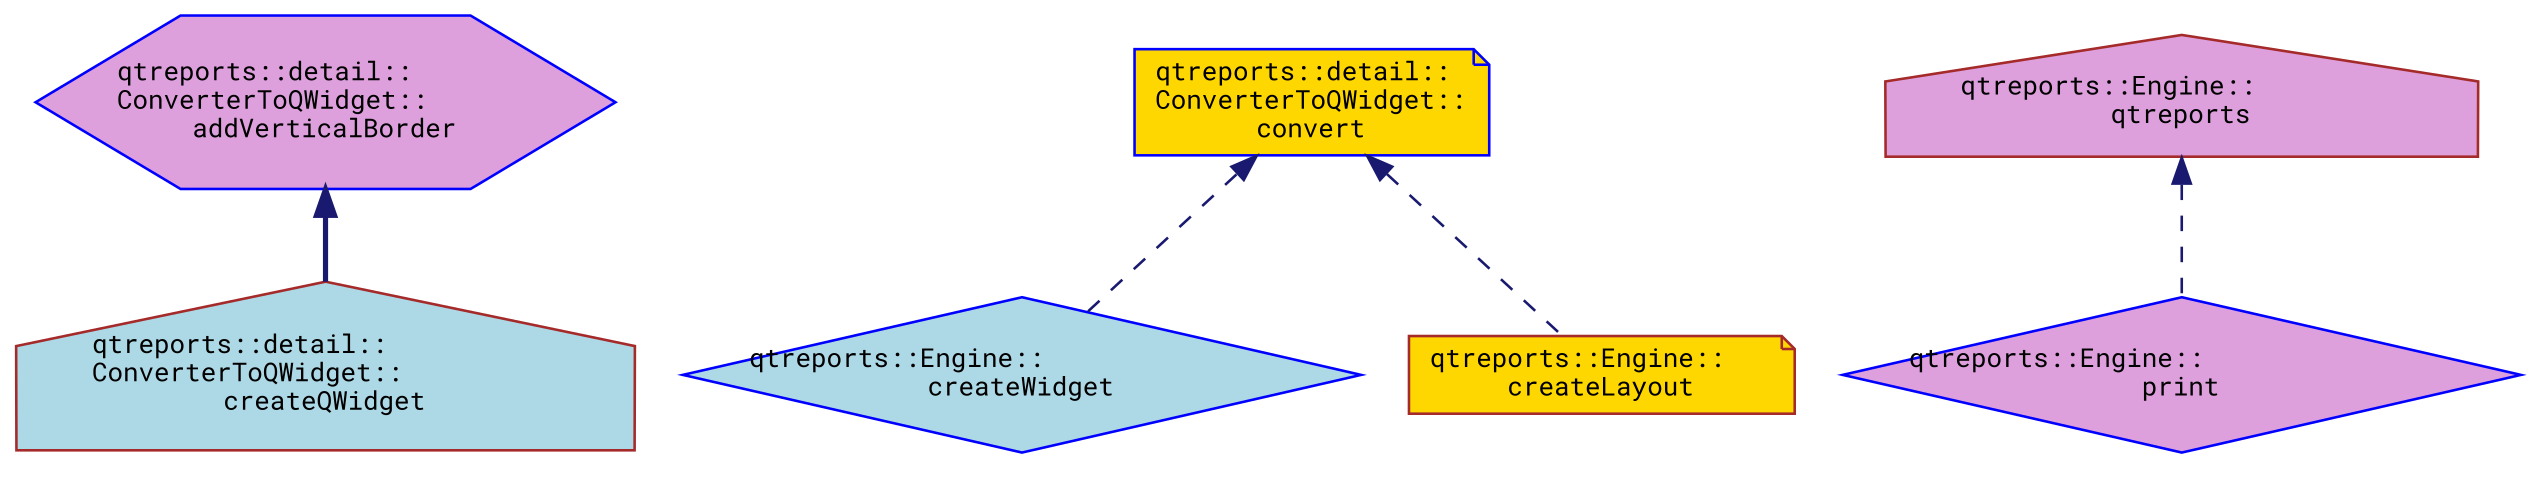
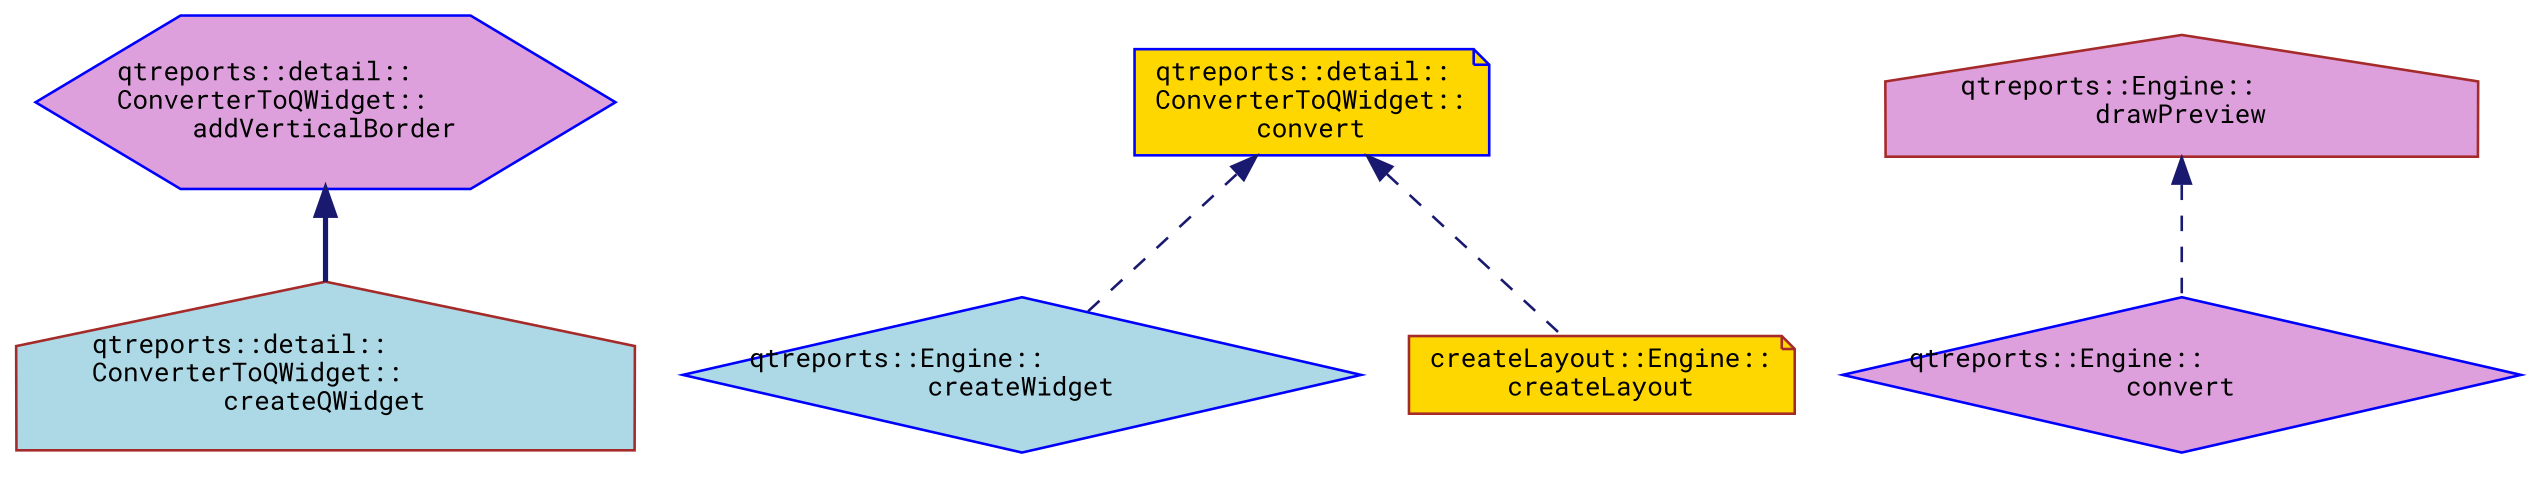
(2182, 102) -> (2182, 102)
(1602, 375) -> (1602, 375)
(2182, 375) -> (2182, 375)
